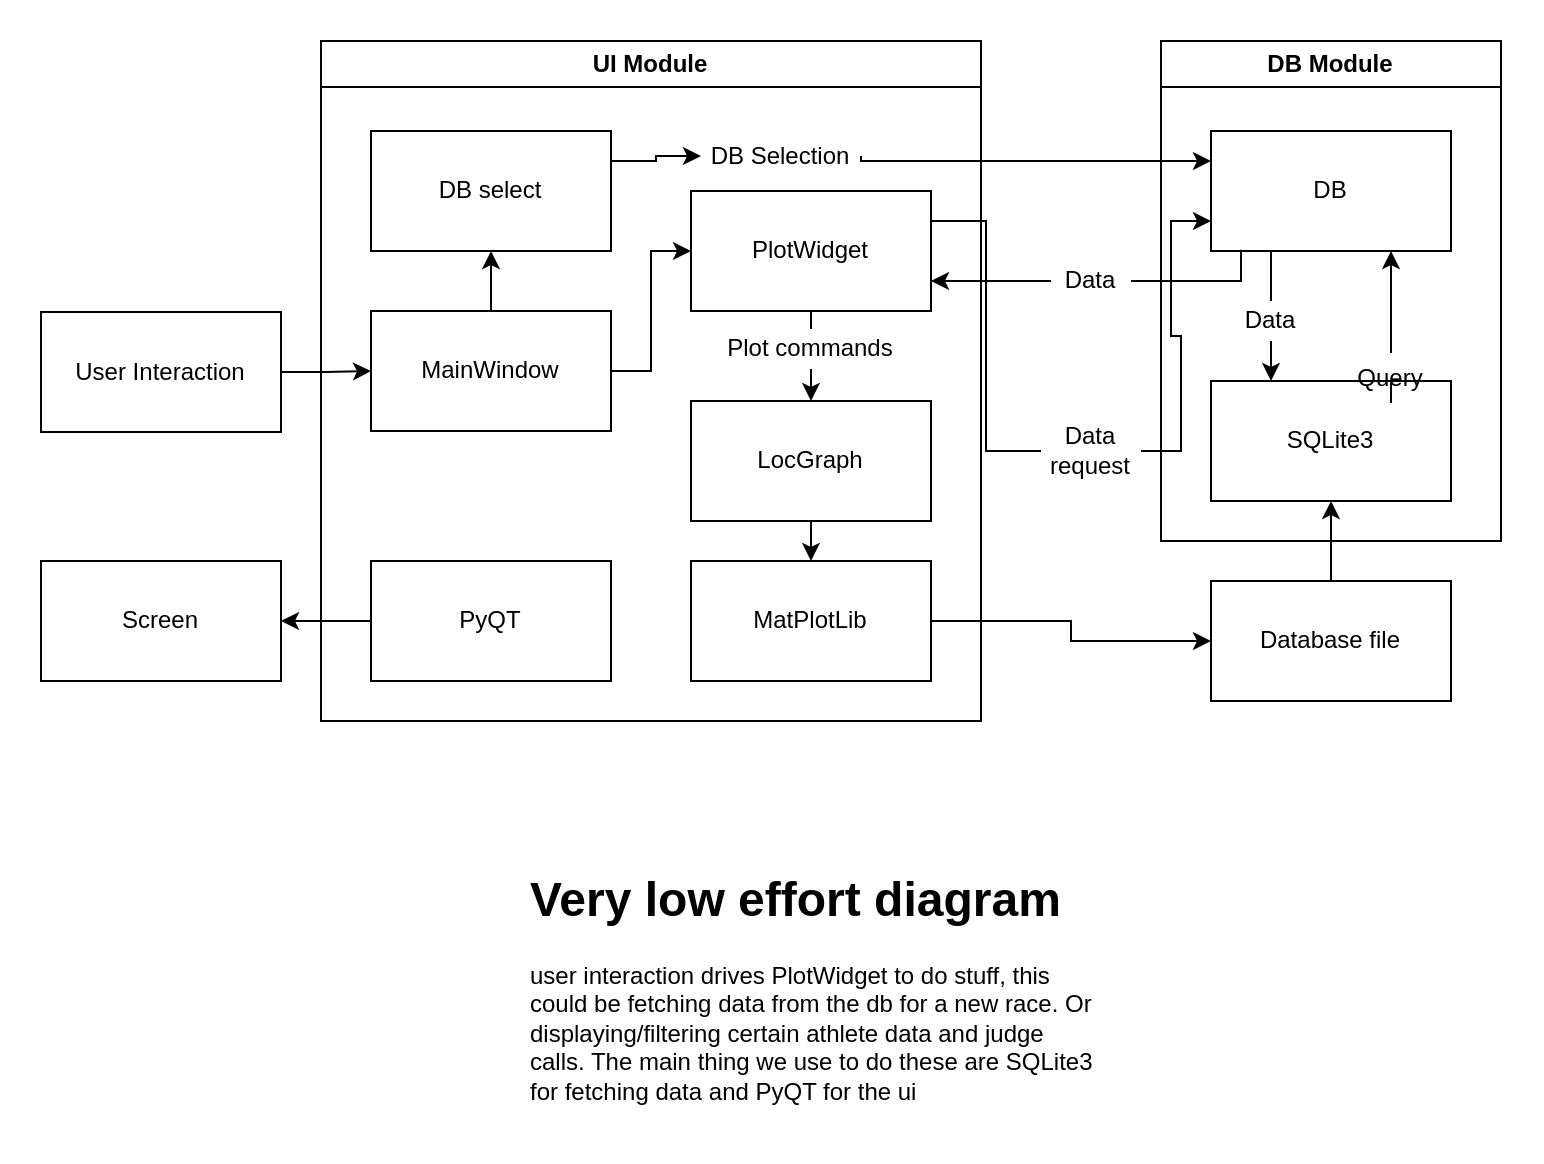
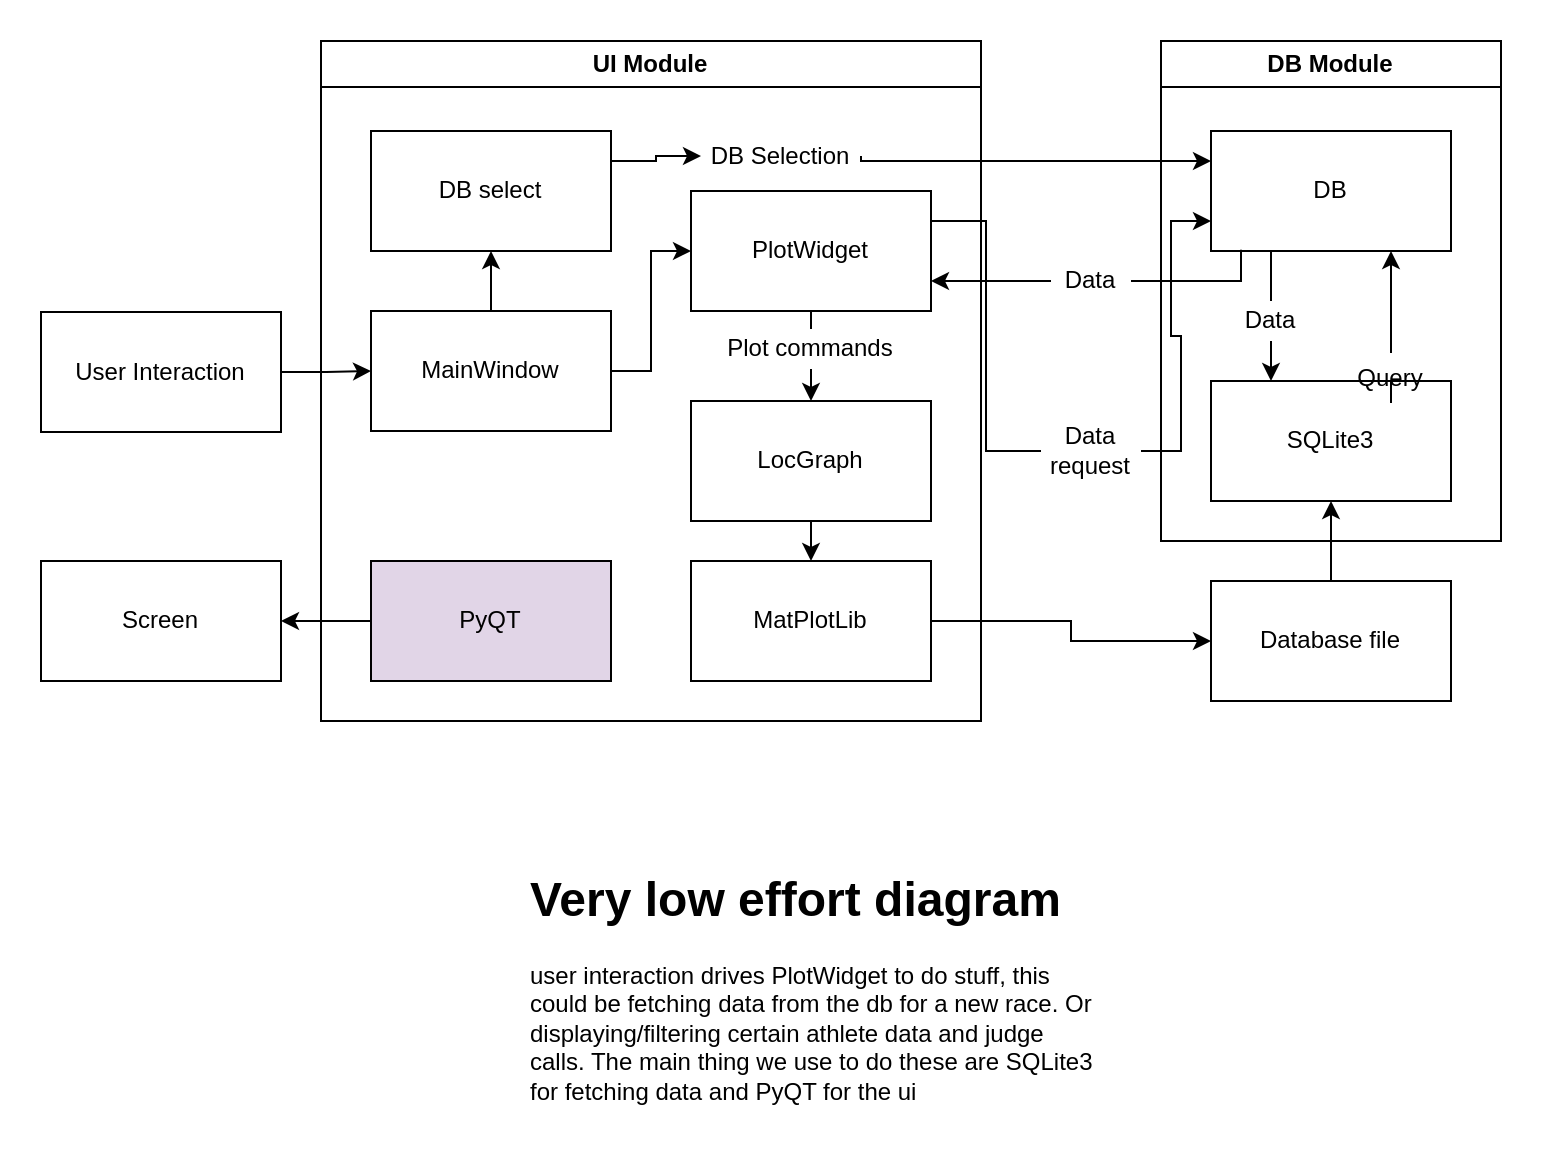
(491, 621) -> (491, 621)
